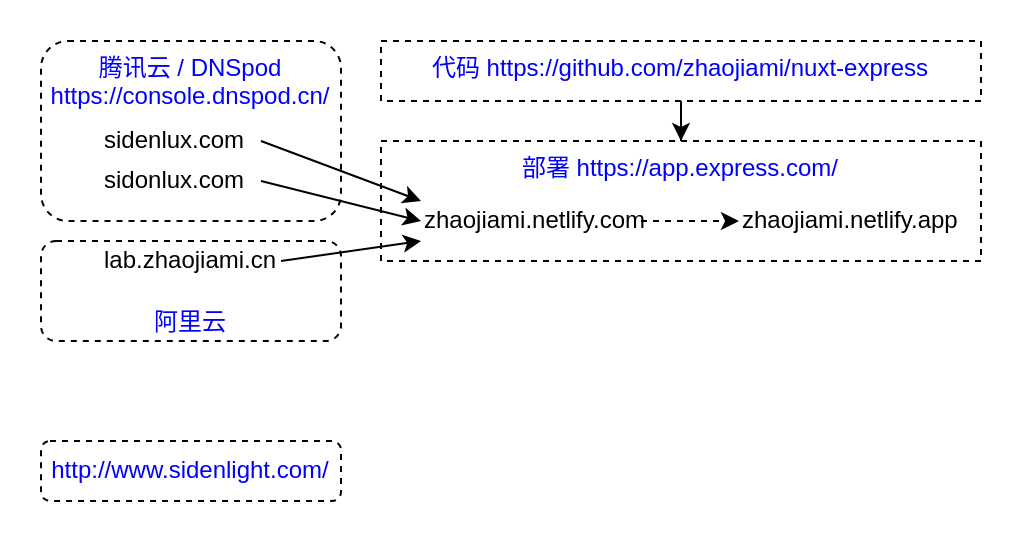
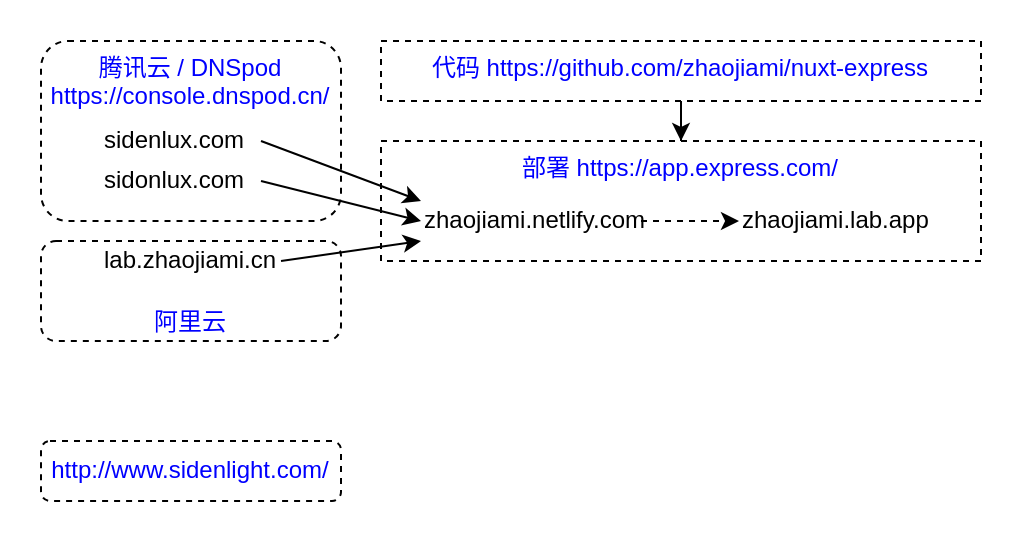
(851, 221) -> (842, 221)
